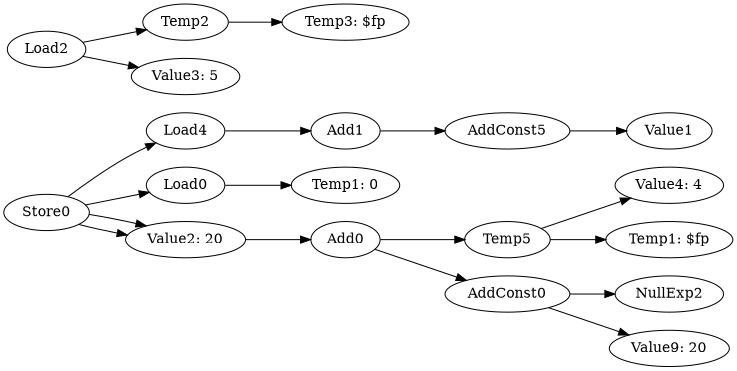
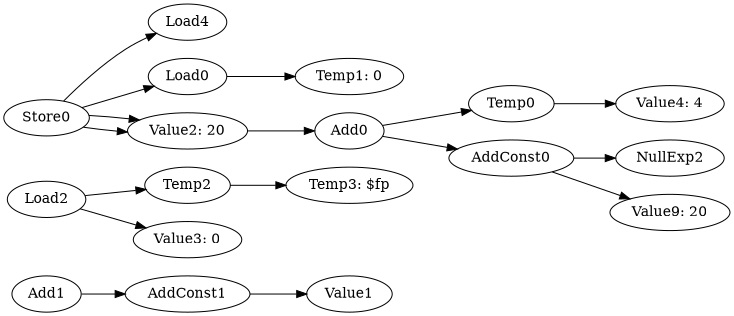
(186, 77) -> (188, 240)
(263, 131) -> none
(507, 131) -> (188, 294)
(507, 240) -> (511, 104)
(669, 240) -> none
